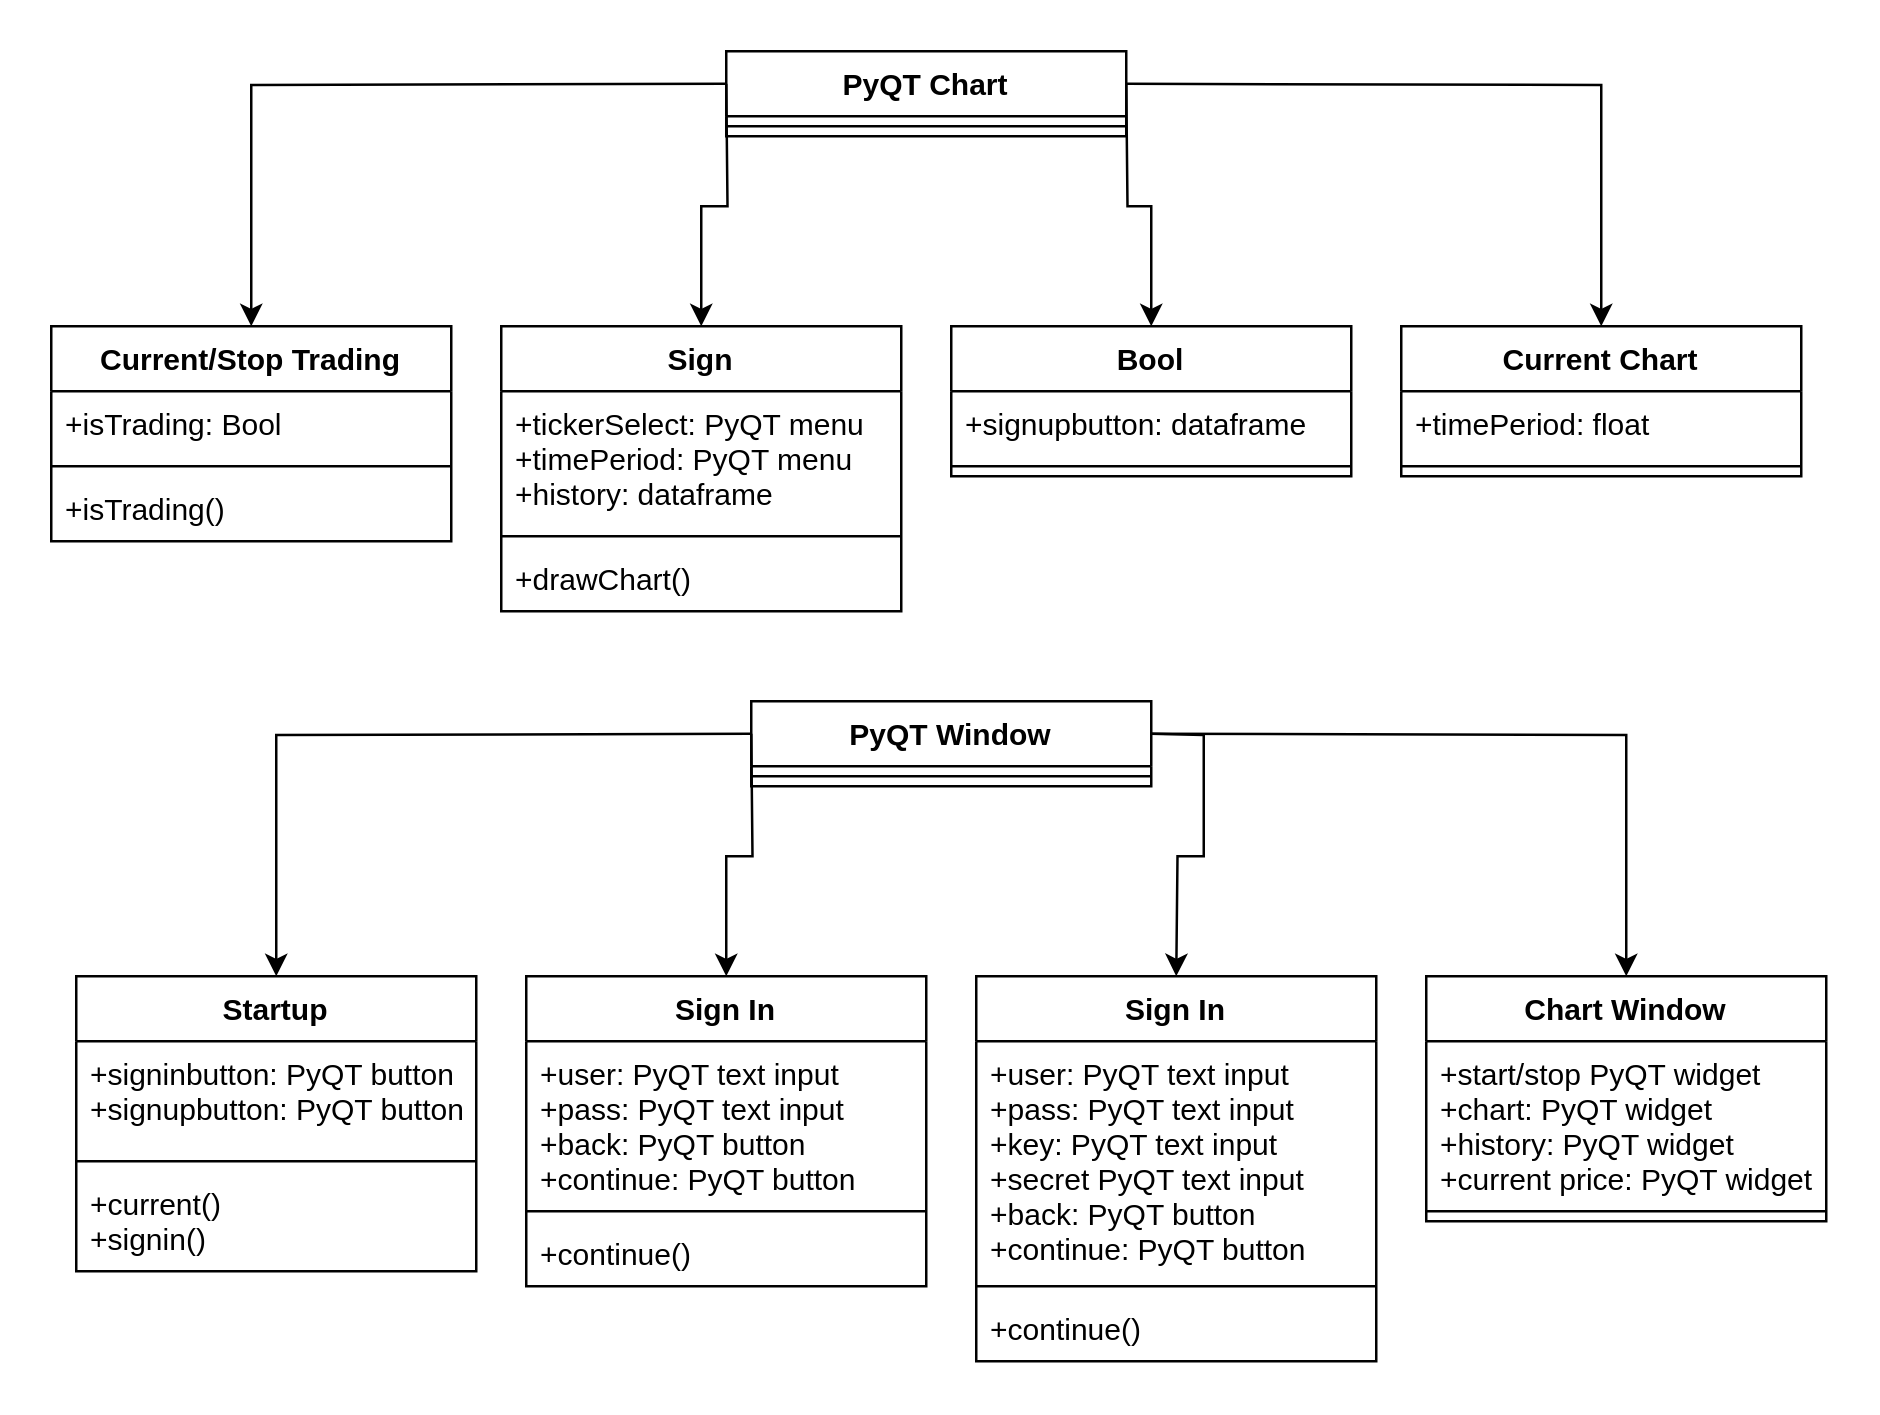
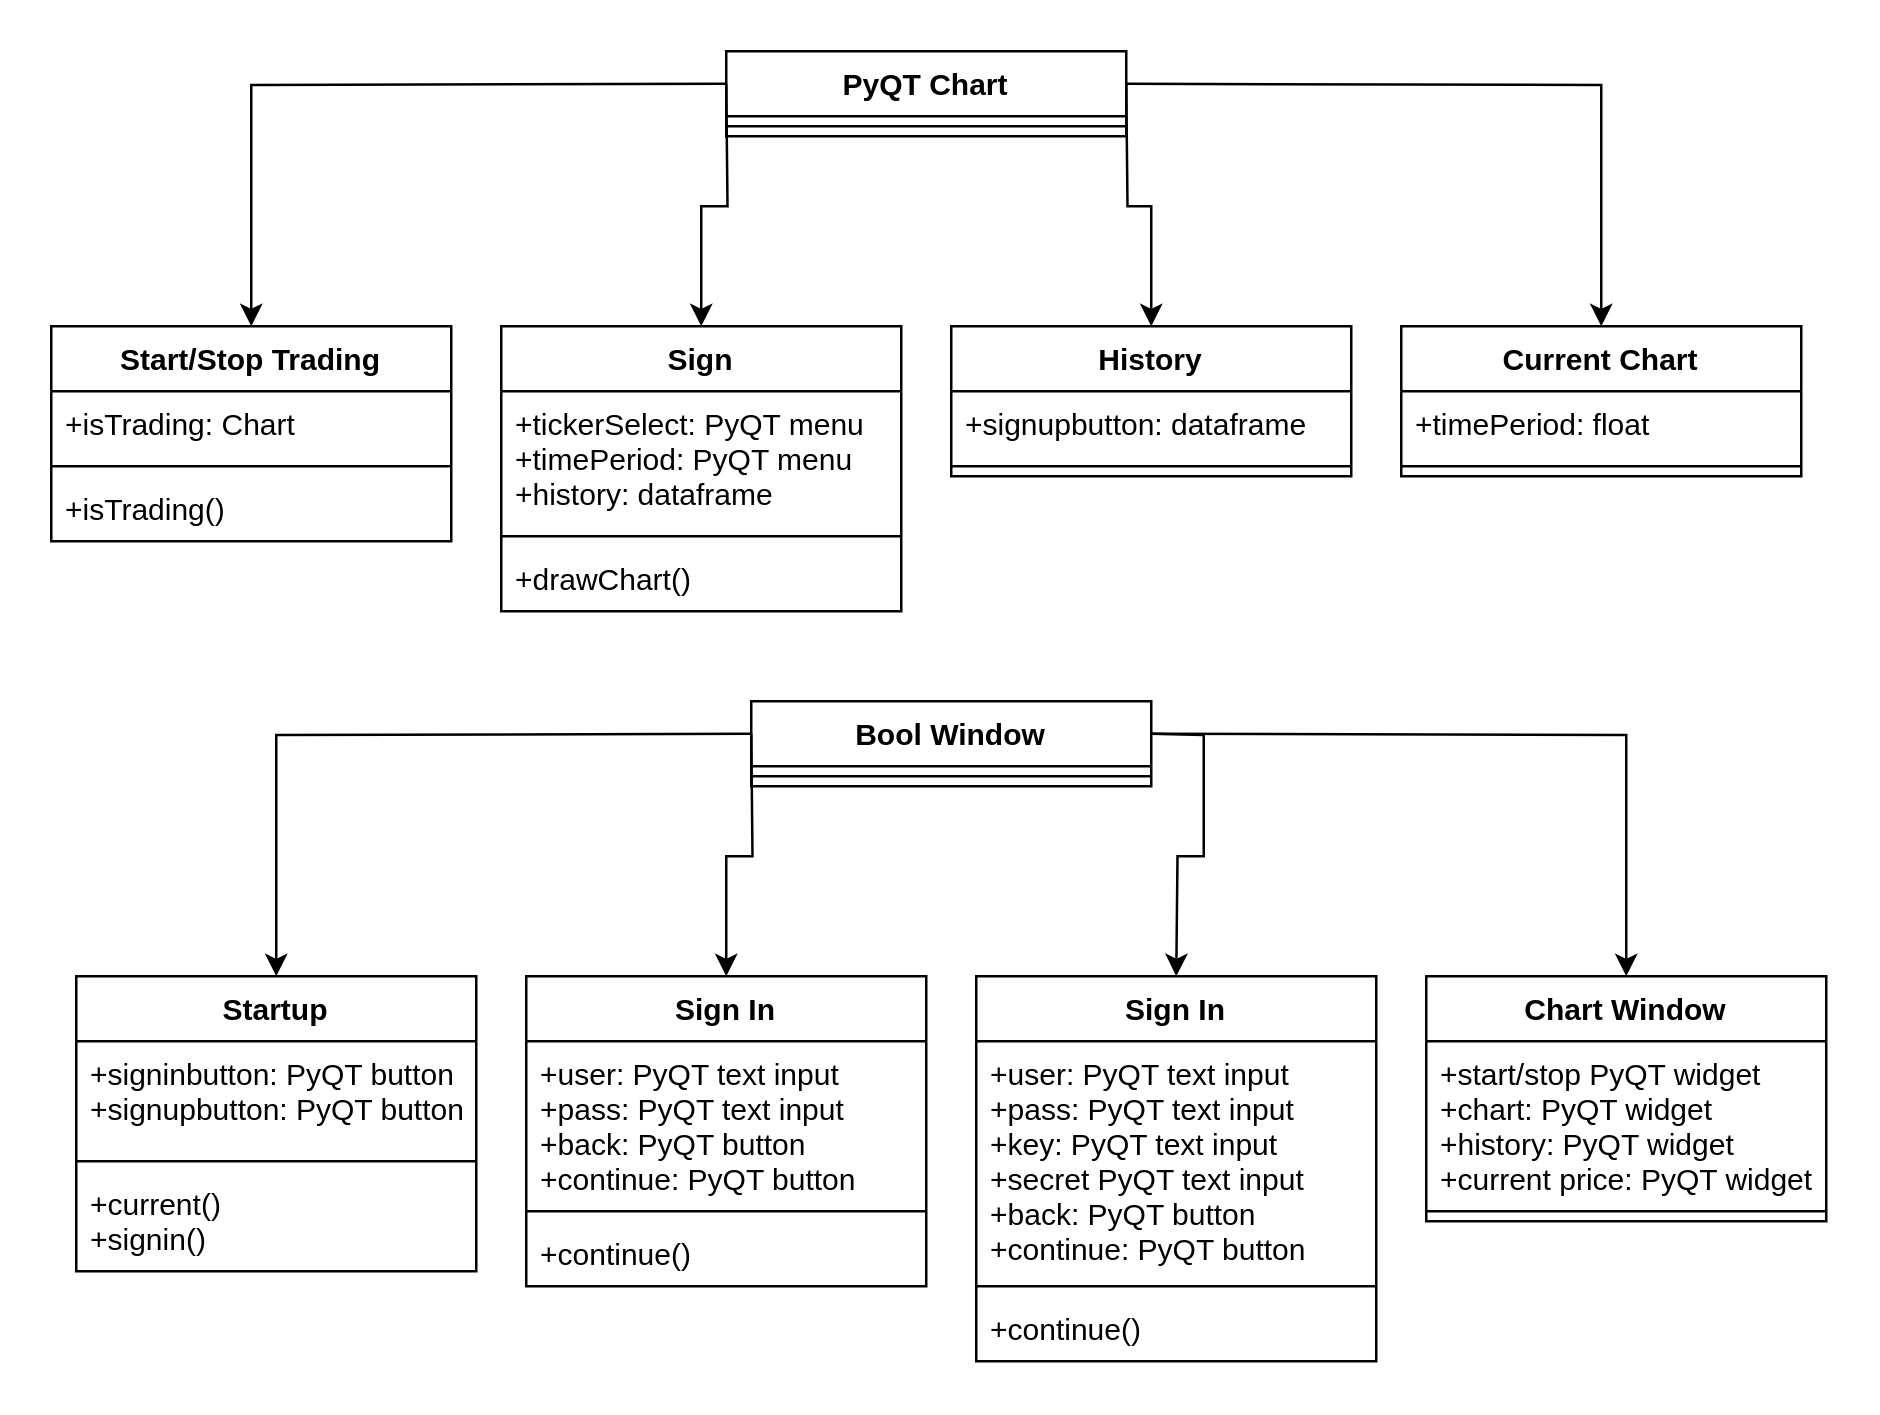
(250, 360) -> (250, 360)
(1150, 360) -> (1150, 360)
(180, 425) -> (192, 425)
(950, 735) -> (950, 735)
